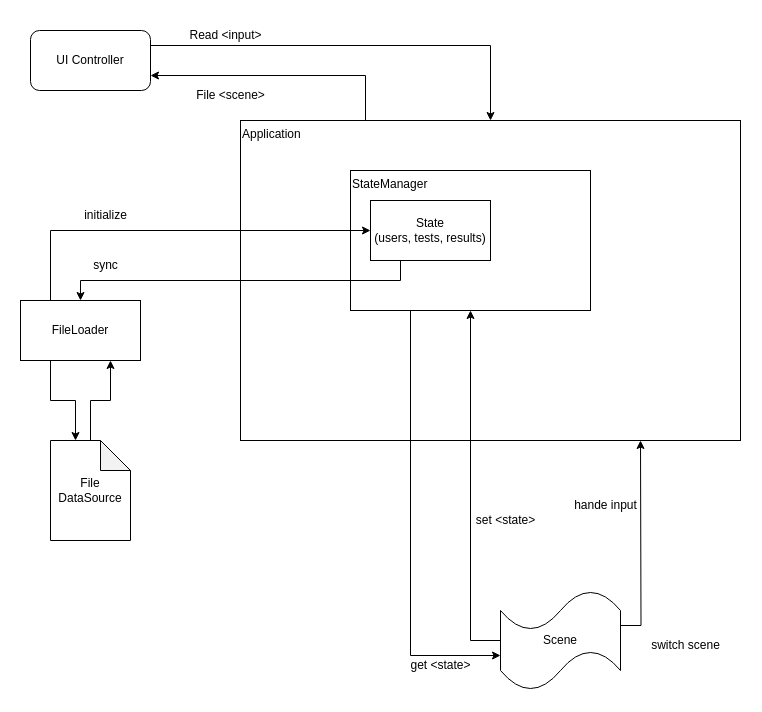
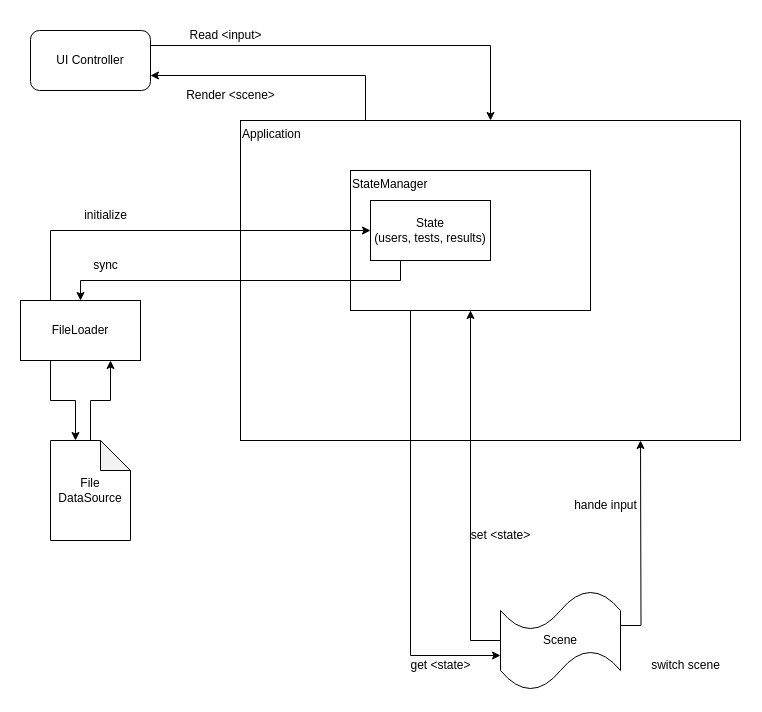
(231, 96) -> (231, 96)
(506, 521) -> (501, 536)
(686, 646) -> (686, 666)
